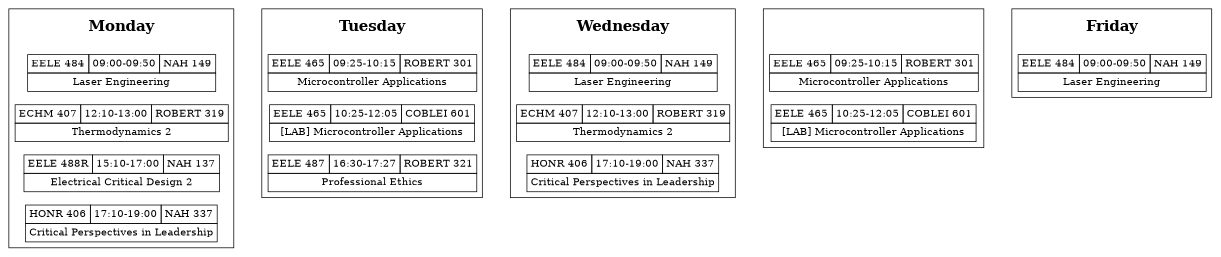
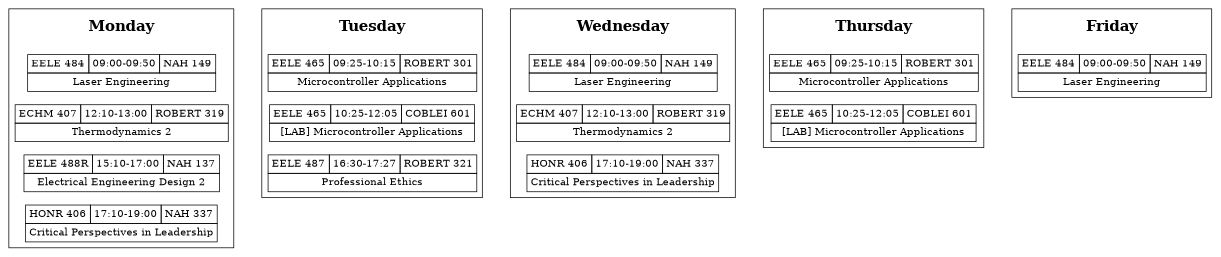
none -> (874, 28)
(122, 182) -> (122, 182)
